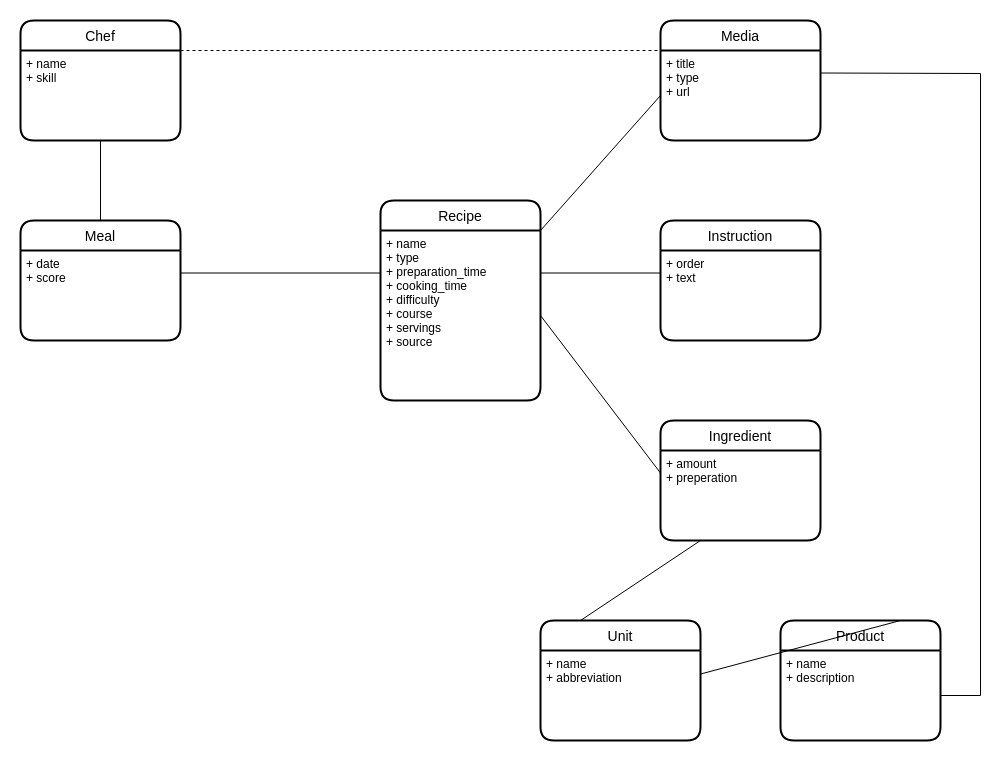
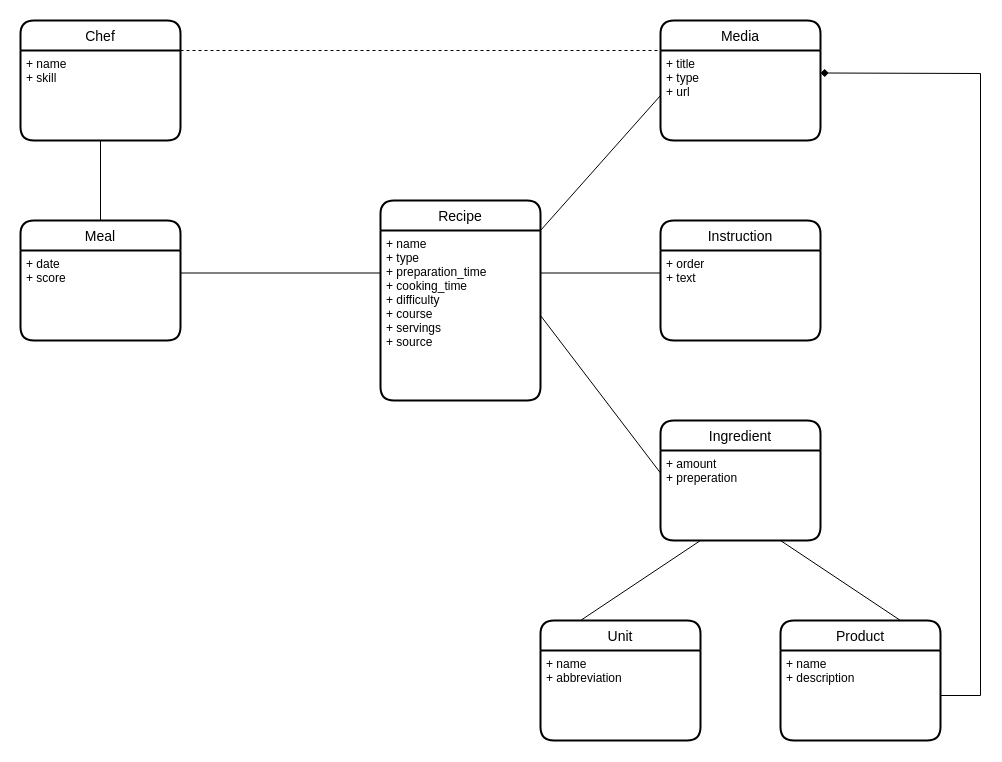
(826, 73) -> (828, 73)
(844, 636) -> (841, 581)
